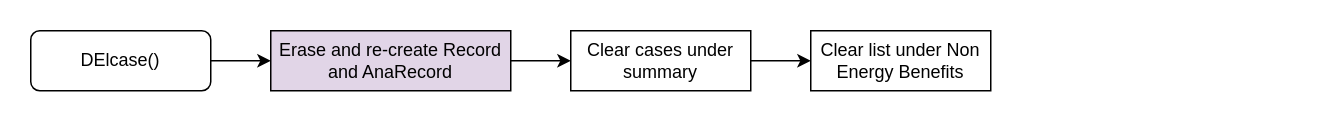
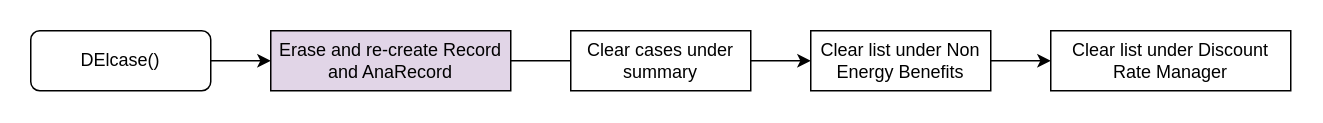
(559, 61) -> (563, 61)
none -> (1016, 61)
none -> (1171, 61)
